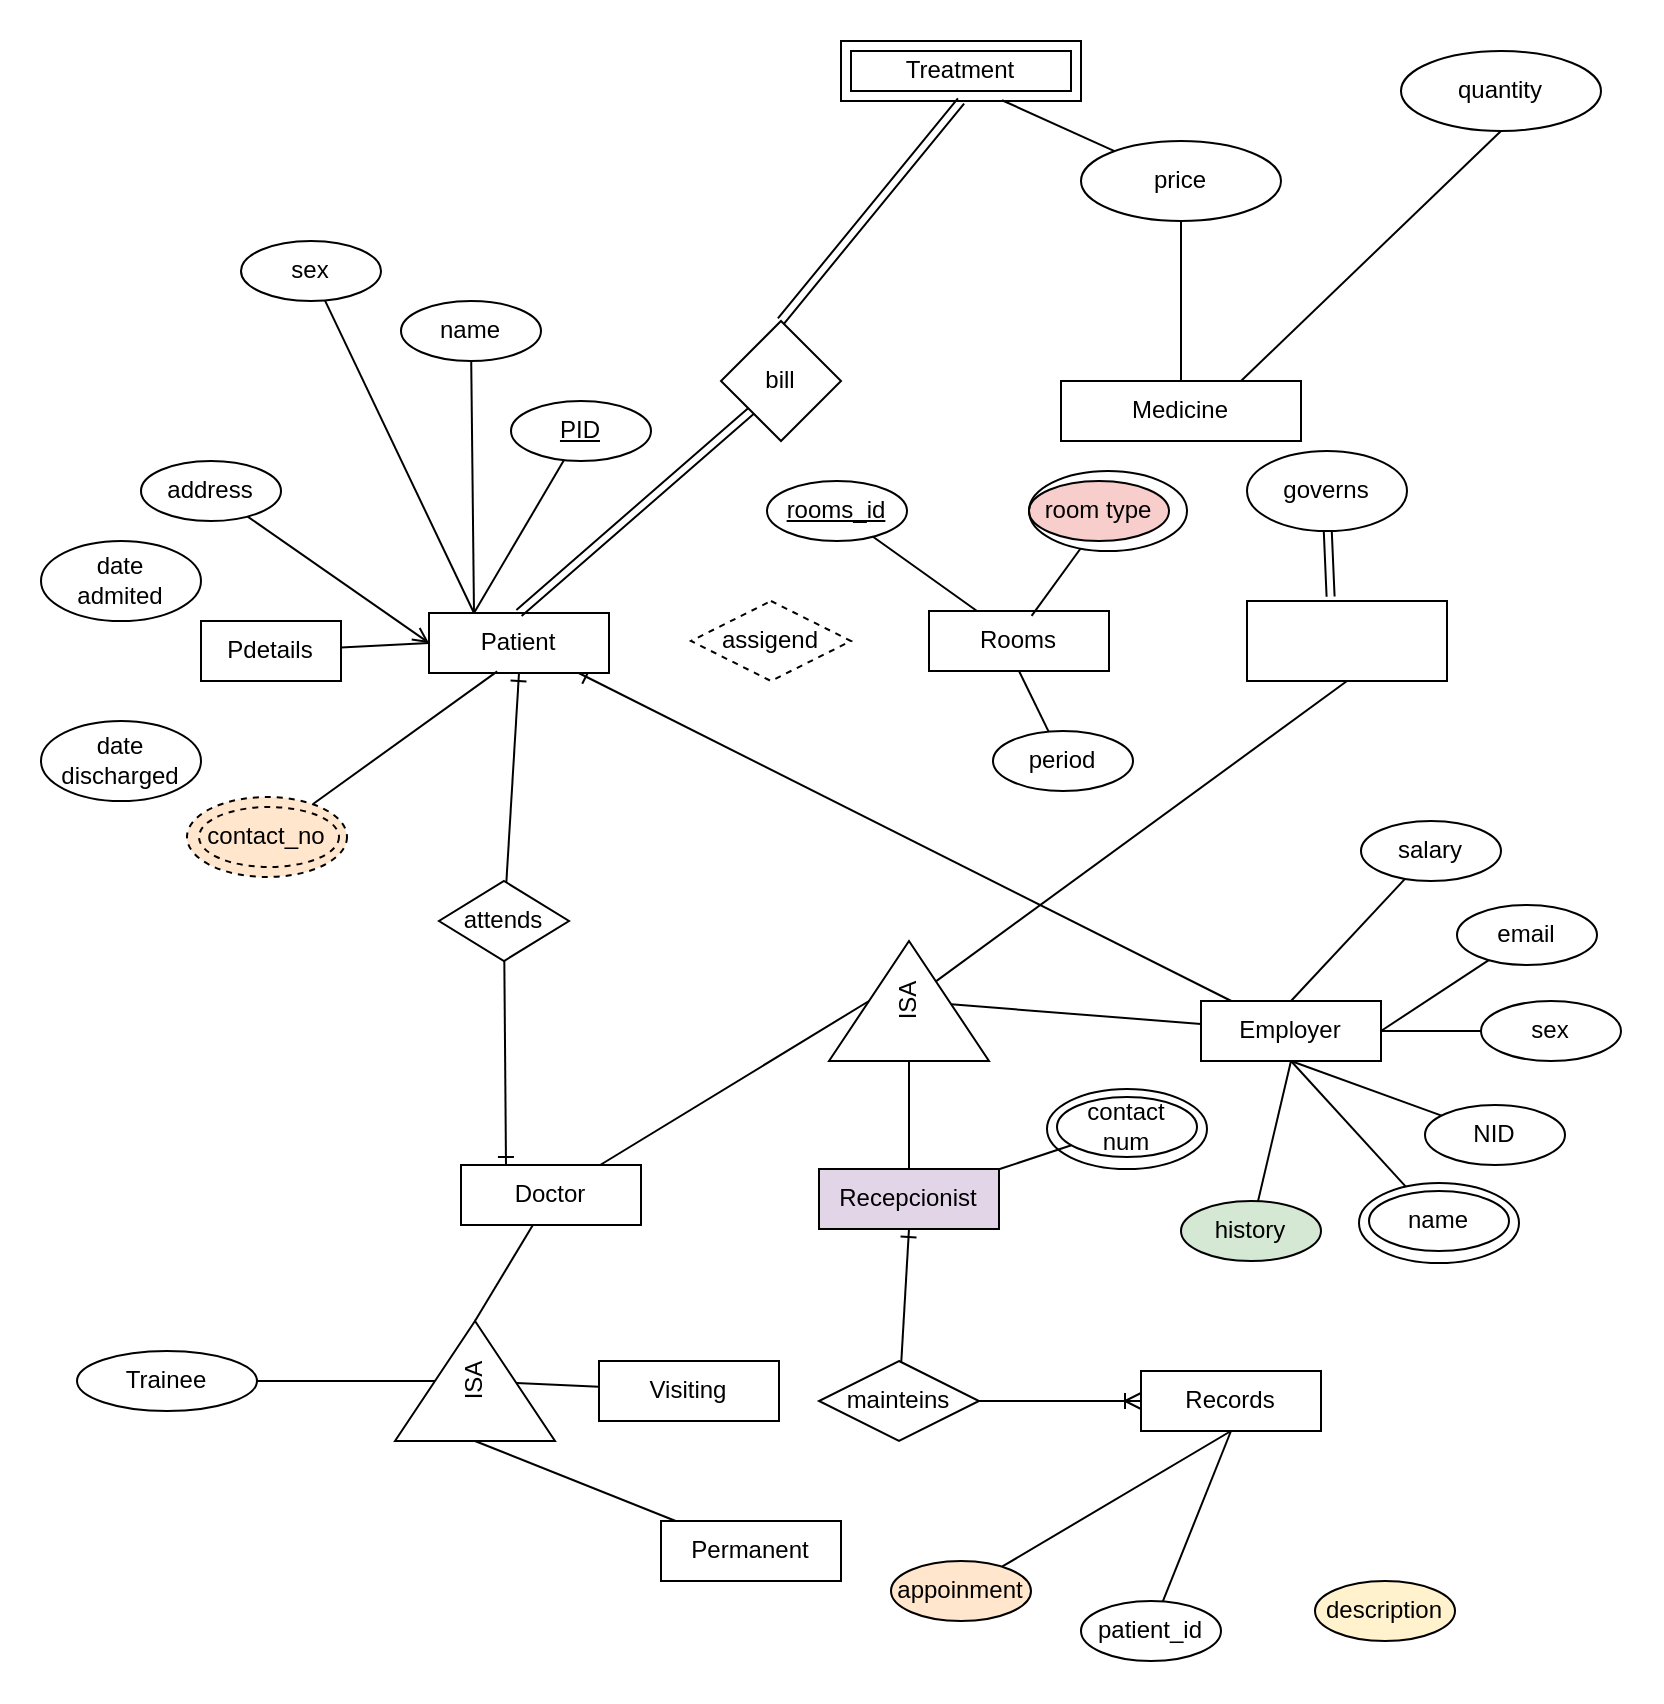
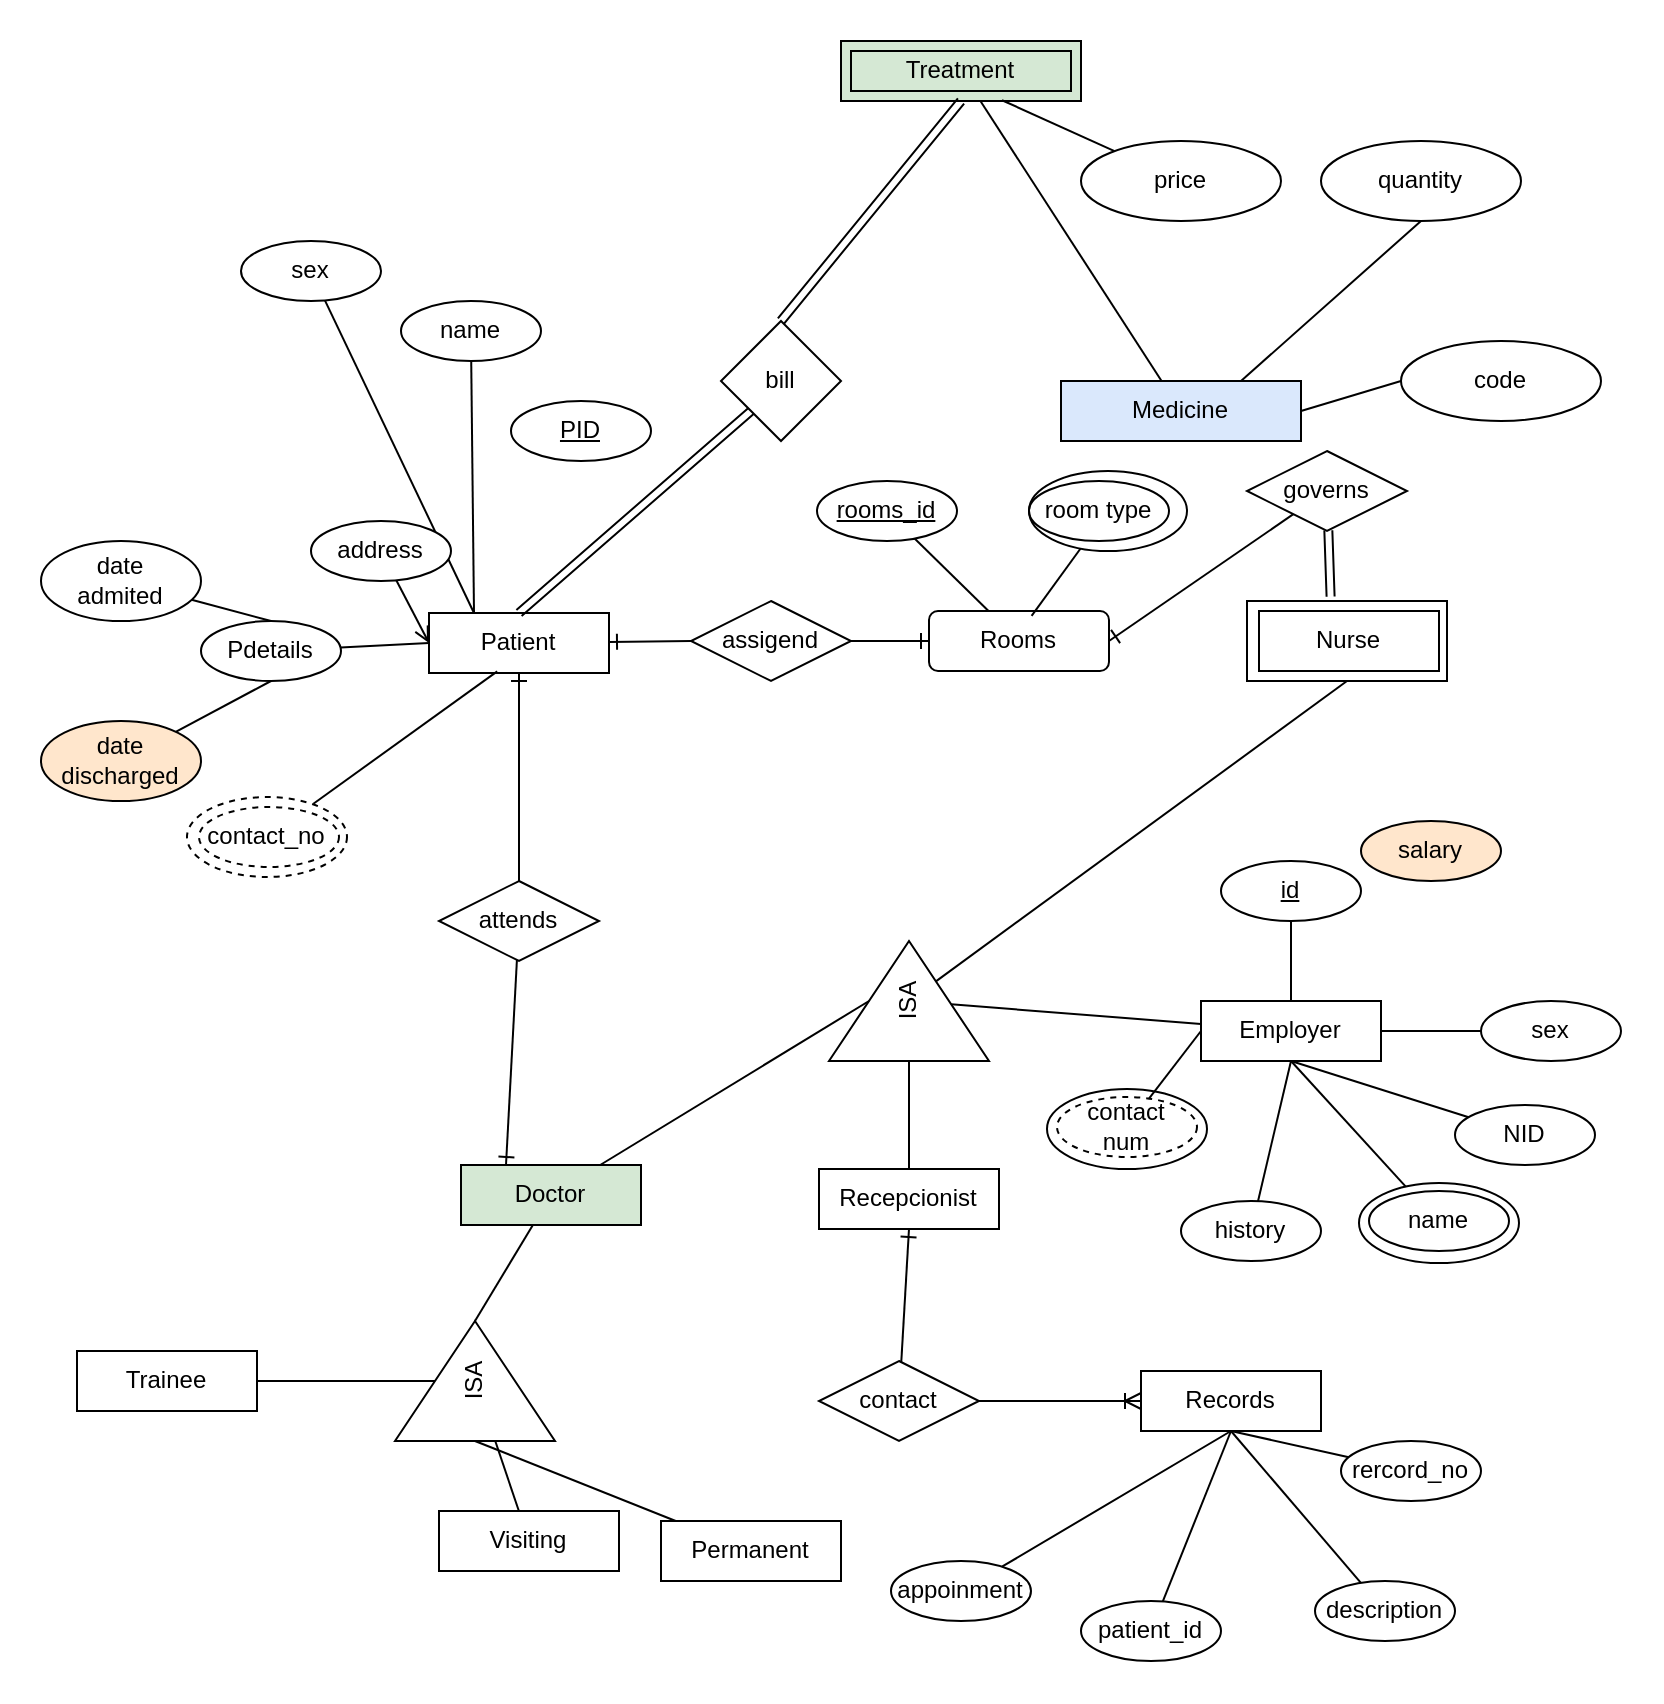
(961, 71) -> (961, 71)
(1501, 91) -> (1421, 181)
(1181, 301) -> (1071, 241)
none -> (1501, 381)
none -> (1351, 396)
(1181, 411) -> (1181, 411)
(211, 491) -> (381, 551)
(1327, 491) -> (1327, 491)
(837, 511) -> (887, 511)
(1099, 511) -> (1099, 511)
(521, 534) -> none
none -> (1202, 577)
none -> (230, 610)
(771, 641) -> (771, 641)
none -> (890, 641)
(1019, 641) -> (1019, 641)
none -> (1349, 641)
(271, 651) -> (271, 651)
(1034, 702) -> none
none -> (223, 707)
(121, 761) -> (121, 761)
(1063, 761) -> none
(267, 837) -> (267, 837)
(905, 837) -> (650, 641)
(1431, 851) -> (1431, 851)
none -> (1291, 891)
(504, 921) -> (519, 921)
(1527, 935) -> none
(1350, 937) -> none
none -> (1291, 961)
(1438, 993) -> none
(1127, 1127) -> (1127, 1127)
(1495, 1135) -> (1525, 1135)
(1035, 1157) -> (1175, 1065)
(551, 1195) -> (551, 1195)
(909, 1199) -> (909, 1199)
(1251, 1231) -> (1251, 1231)
(167, 1381) -> (167, 1381)
(689, 1391) -> (529, 1541)
(899, 1401) -> (899, 1401)
none -> (1293, 1445)
none -> (1411, 1471)
none -> (1298, 1509)
(961, 1591) -> (961, 1591)
(1385, 1611) -> (1385, 1611)
